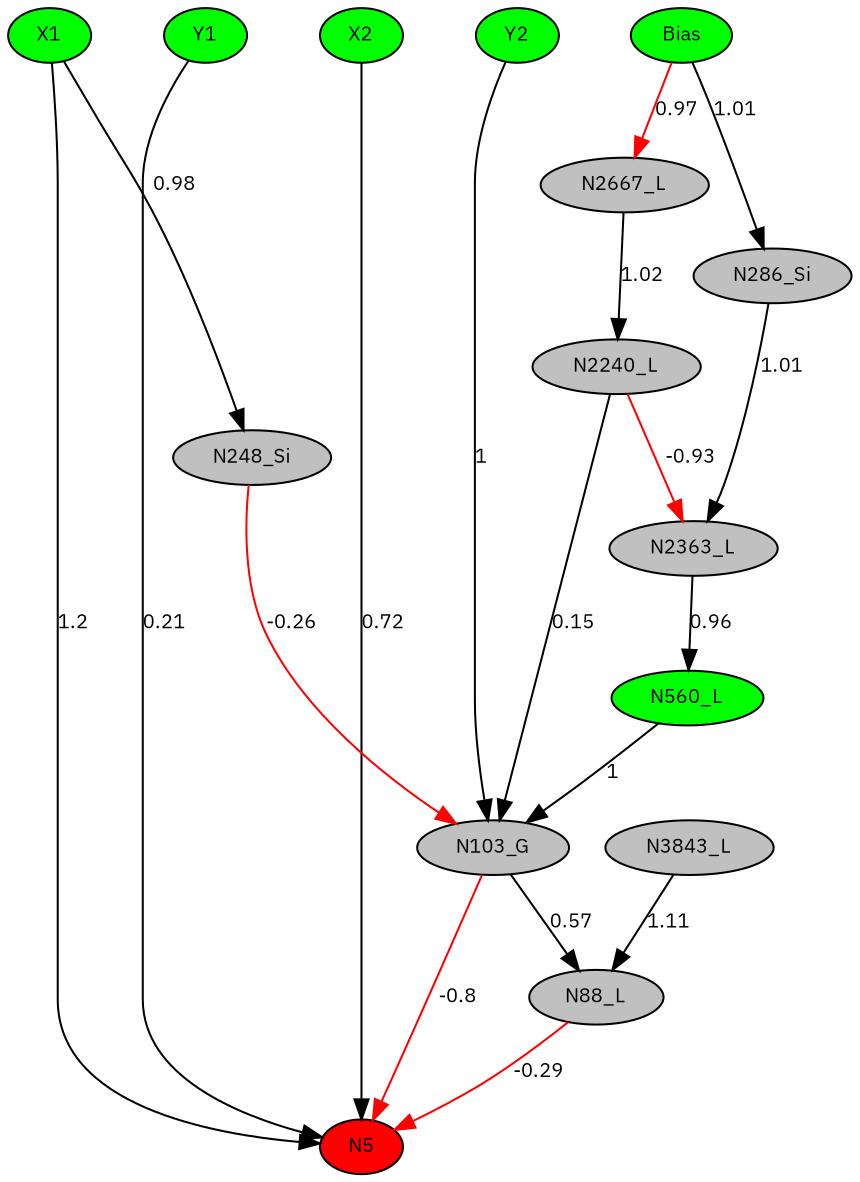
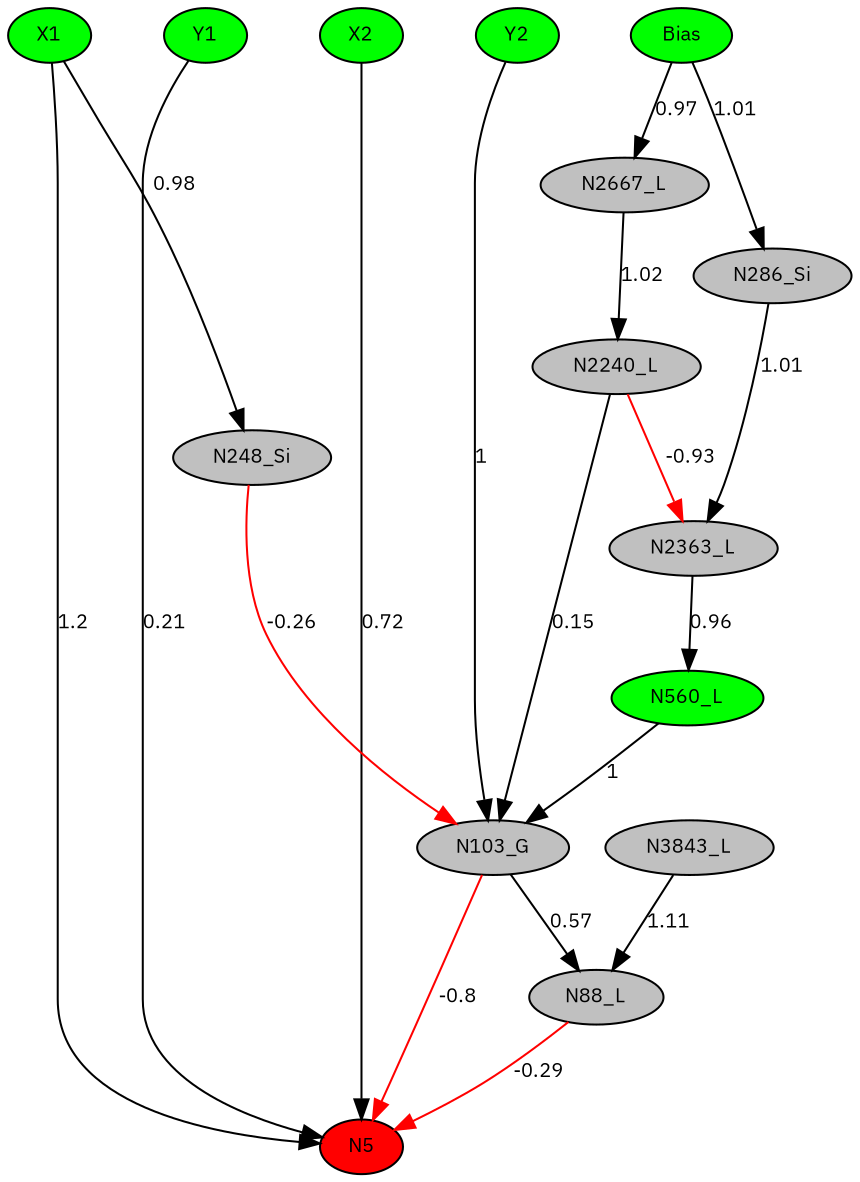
(657, 100) -> (657, 100)
